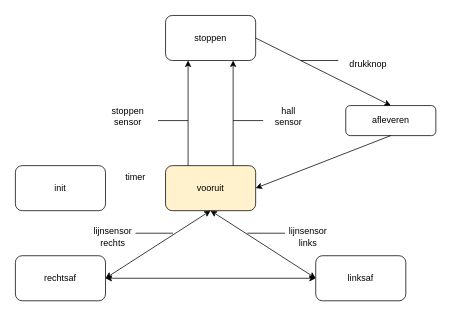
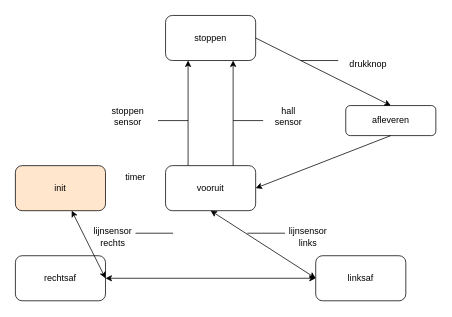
(60, 188) -> (60, 188)
(210, 188) -> (210, 188)
(157, 244) -> (89, 245)
